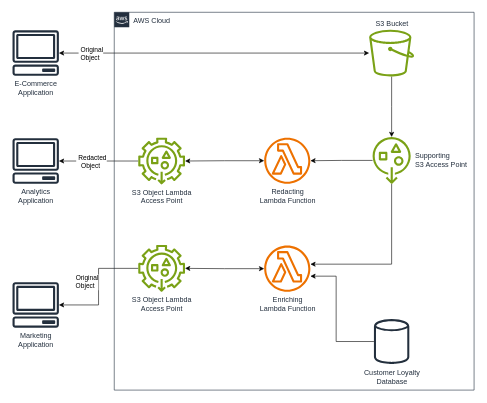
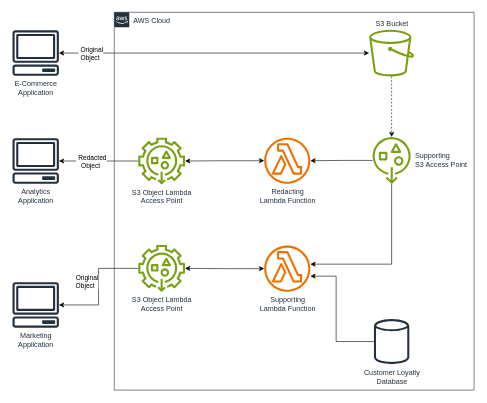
(392, 105) -> (392, 105)
(288, 305) -> (288, 305)
